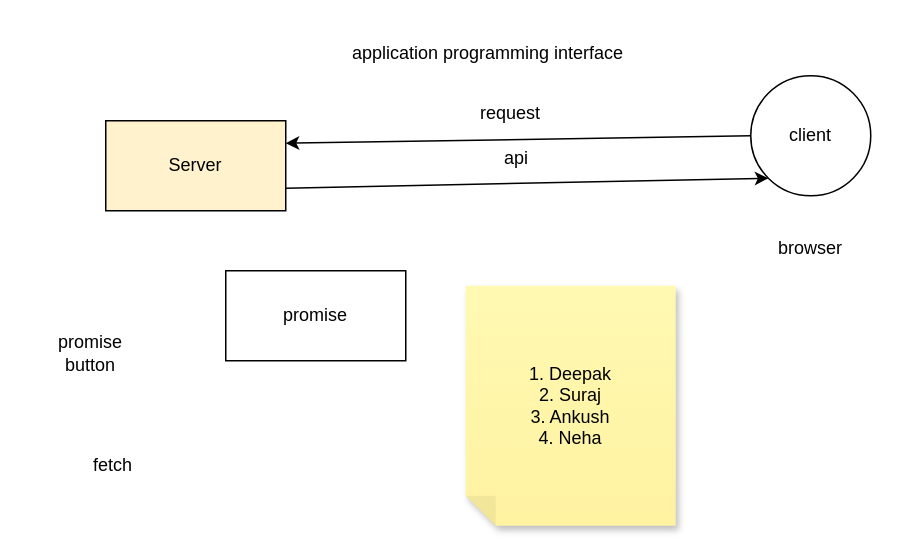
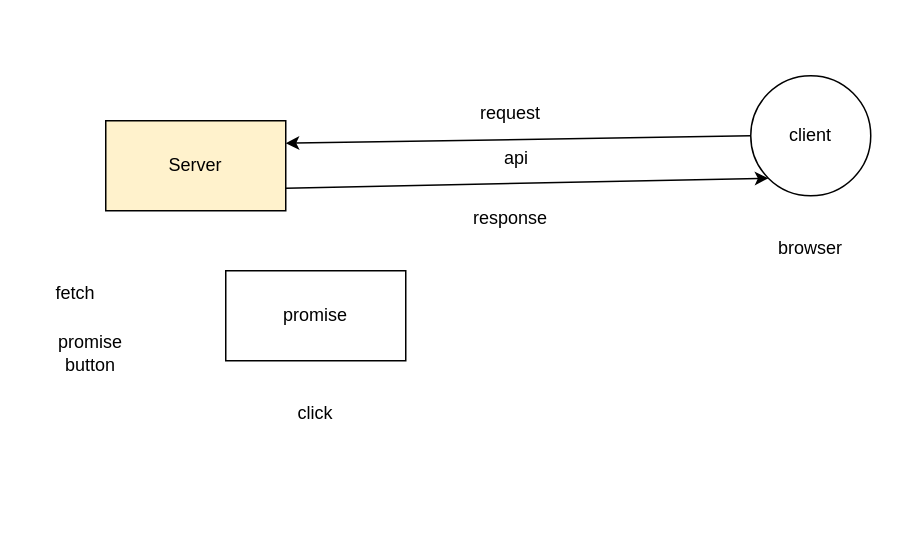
(488, 53) -> none
none -> (511, 218)
(571, 406) -> none
none -> (316, 413)
(113, 466) -> (76, 293)
